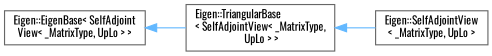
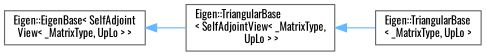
(432, 28) -> (428, 28)
